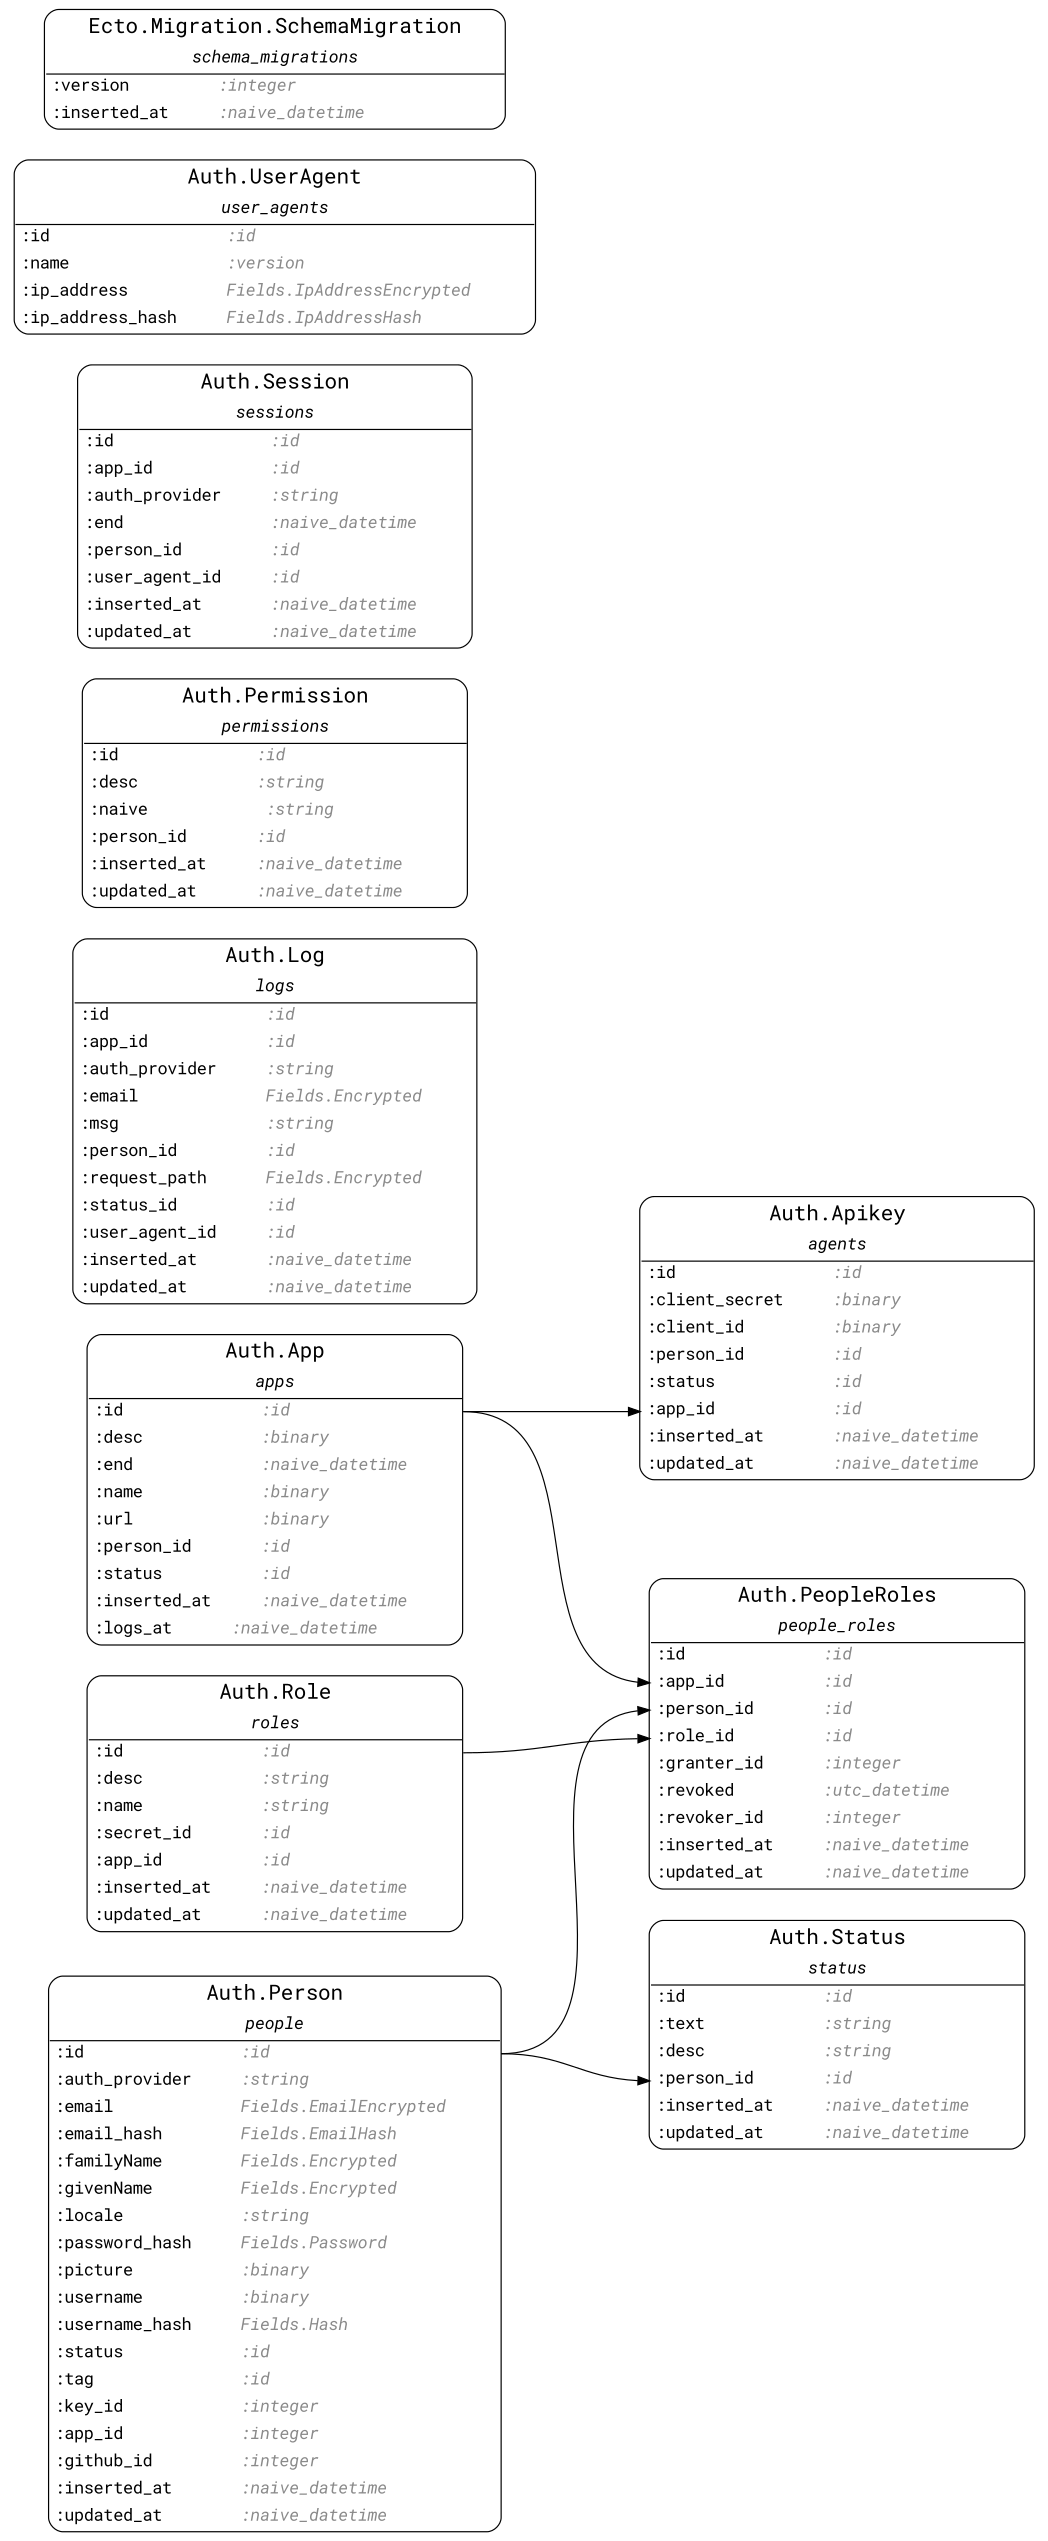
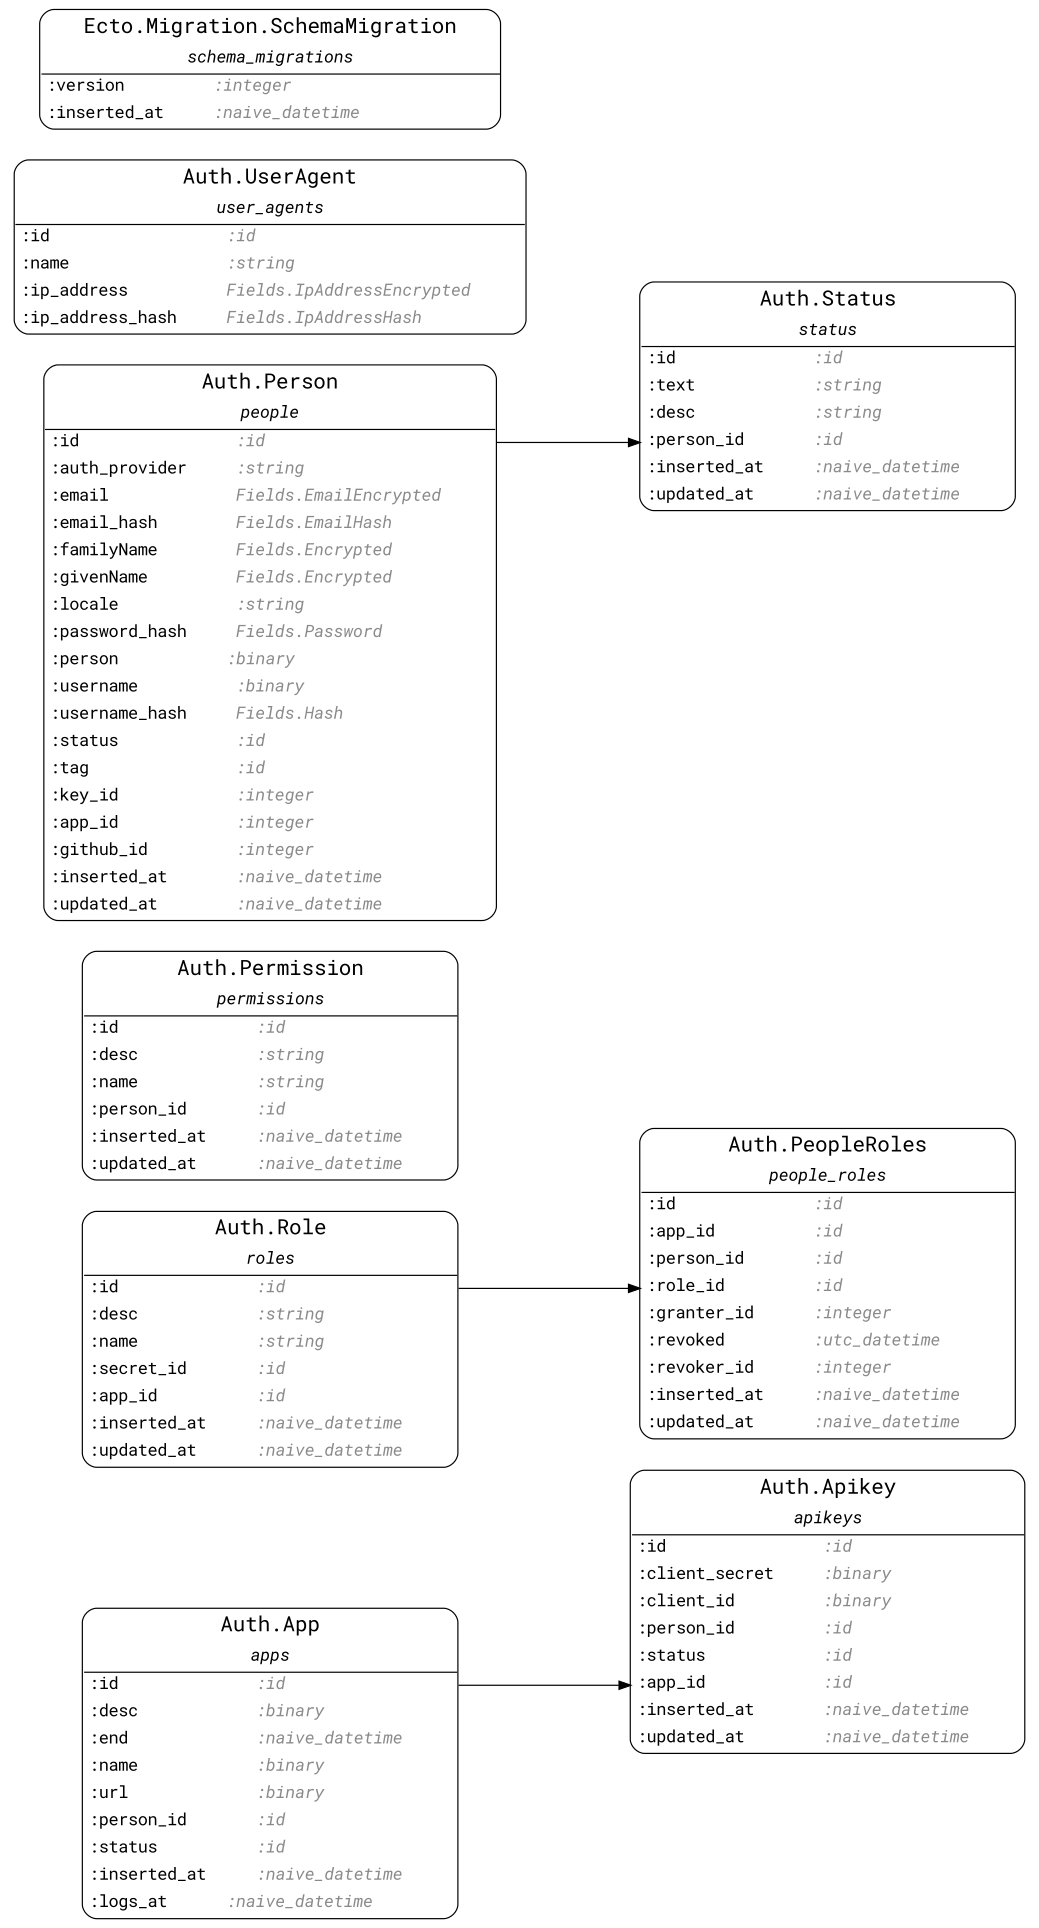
(378, 264) -> (373, 264)
(275, 506) -> none
(177, 810) -> (172, 1082)
(275, 1121) -> none
(838, 1245) -> (828, 1518)
(556, 1541) -> none
(576, 1888) -> none
(147, 2271) -> (138, 659)
